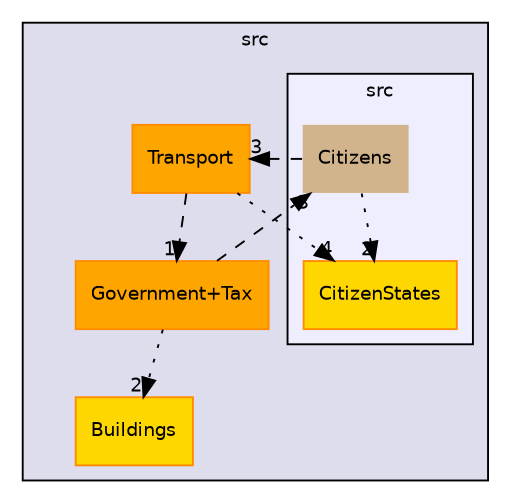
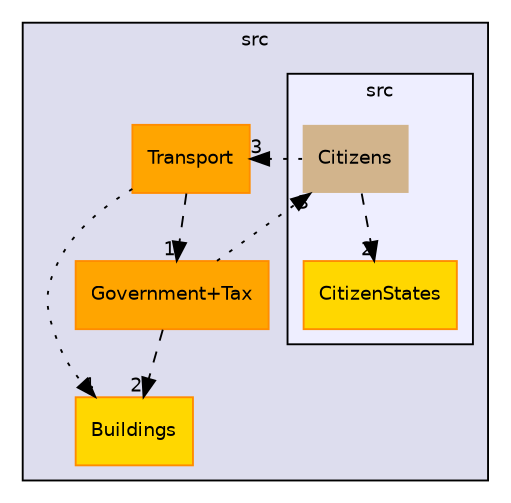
(286, 159) -> (286, 159)
(264, 212) -> (53, 273)
(366, 218) -> (366, 218)
(256, 233) -> (256, 233)
(156, 354) -> (156, 354)
